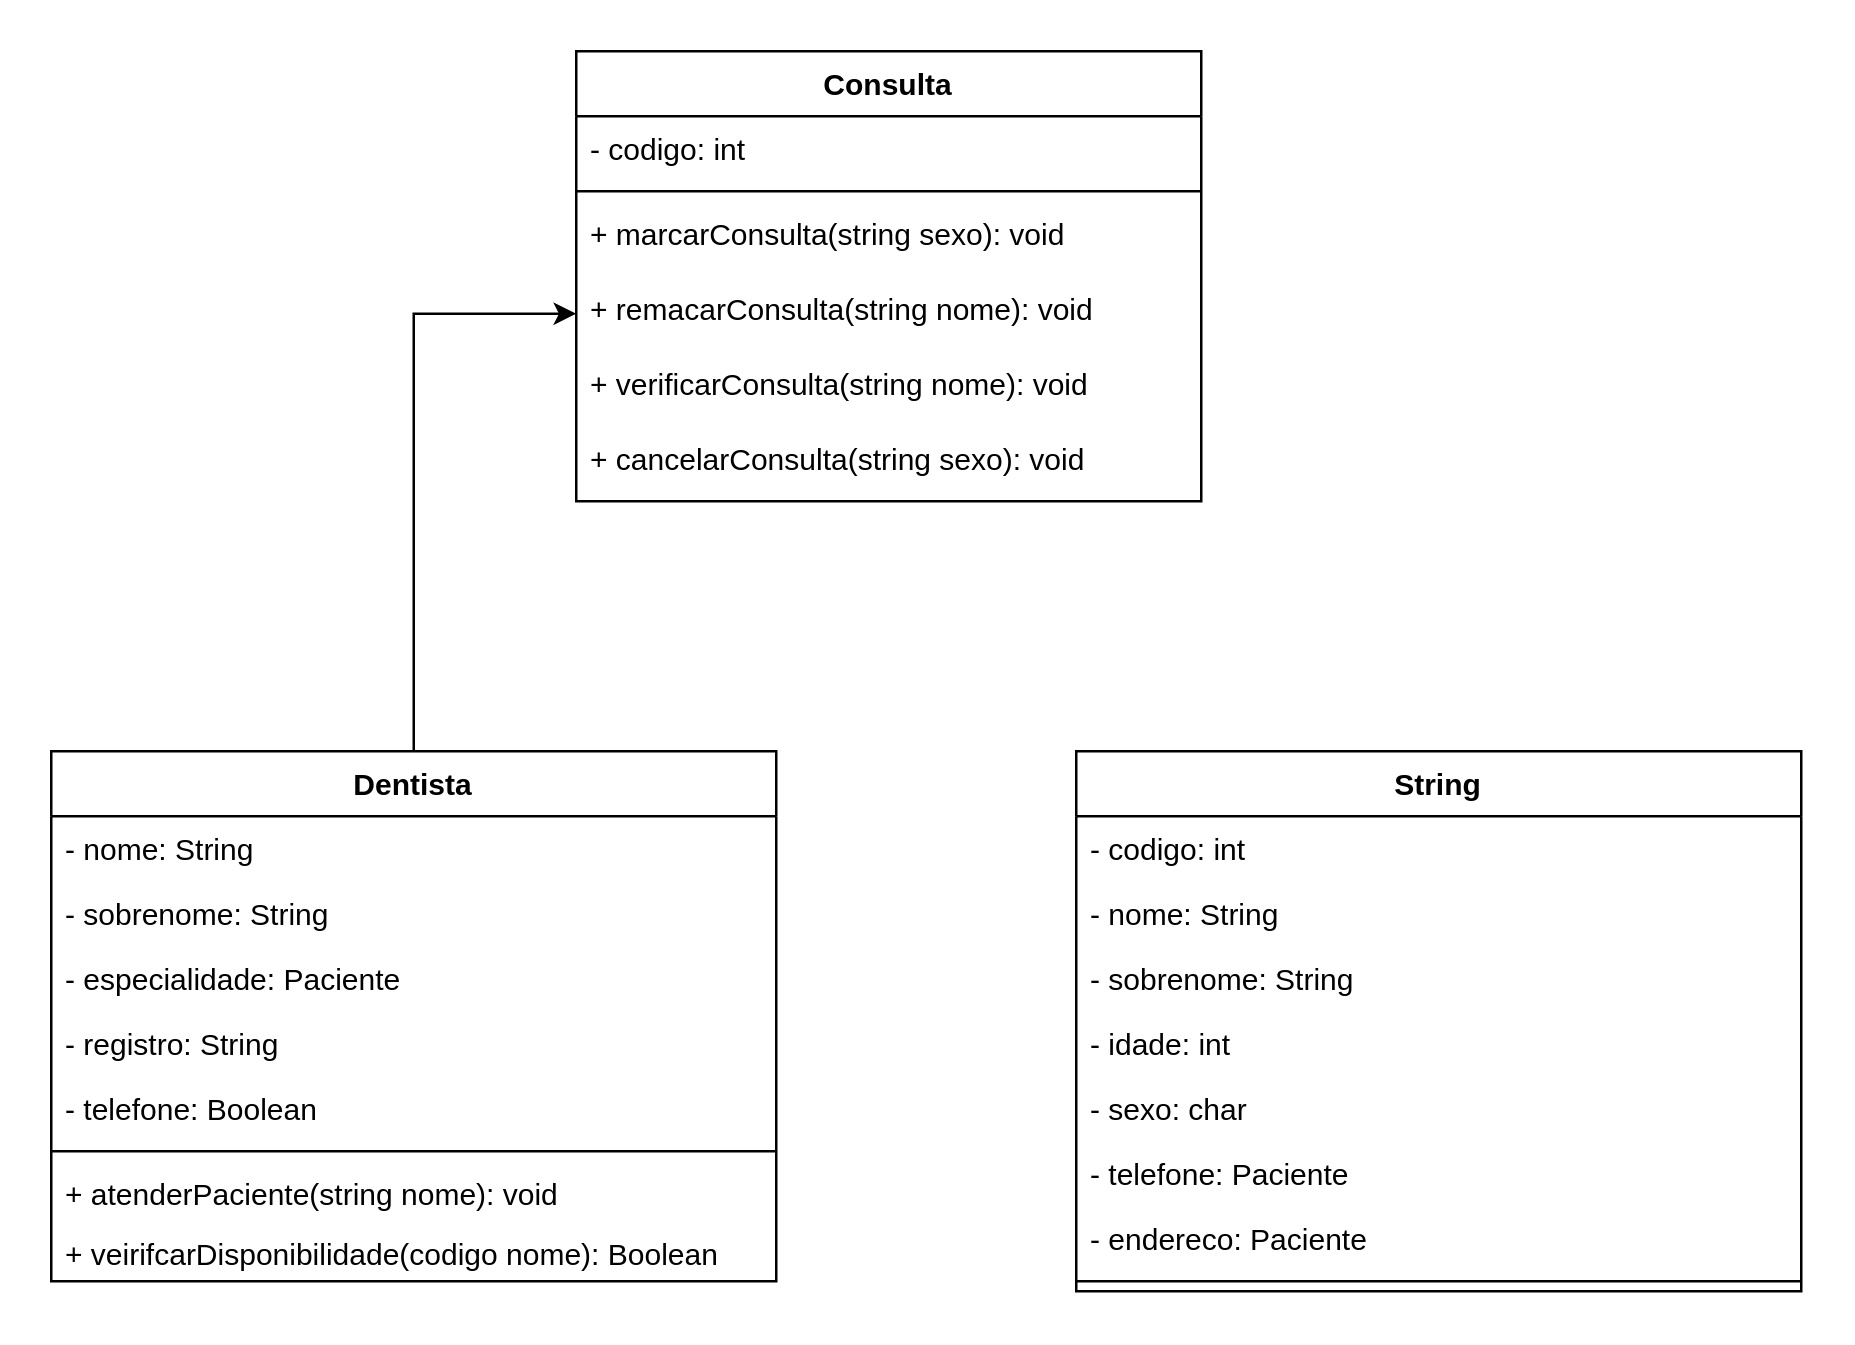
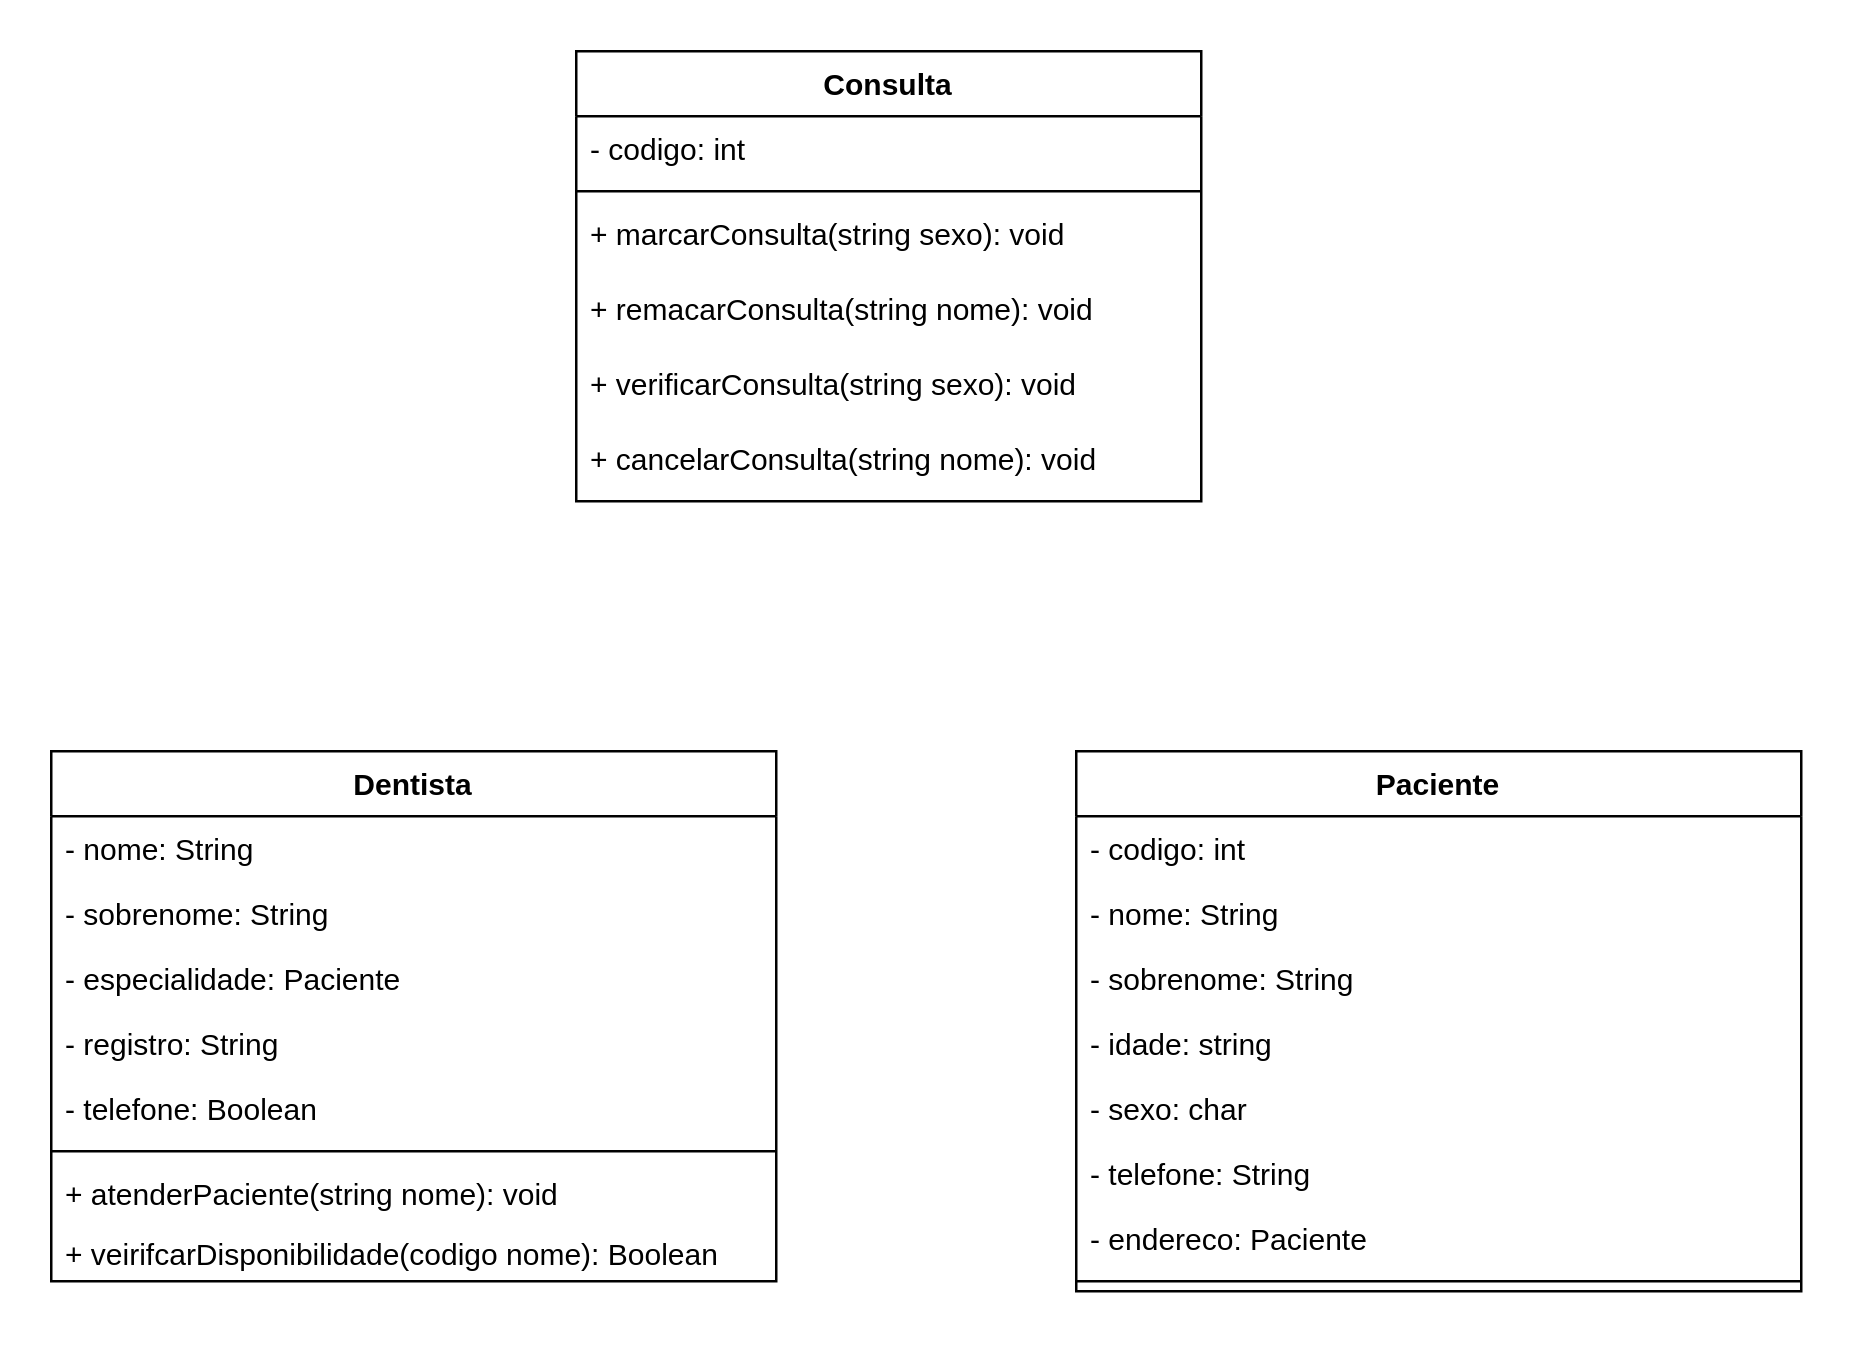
(874, 385) -> (874, 385)
(414, 460) -> none
(870, 460) -> (870, 460)
(1438, 785) -> (1438, 785)
(1171, 1045) -> (1197, 1045)
(1239, 1175) -> (1222, 1175)
